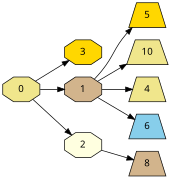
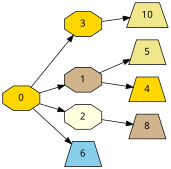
(147, 15) -> (147, 52)
(109, 74) -> (113, 20)
(21, 89) -> (21, 98)
(147, 89) -> (147, 89)
(113, 107) -> (50, 124)
